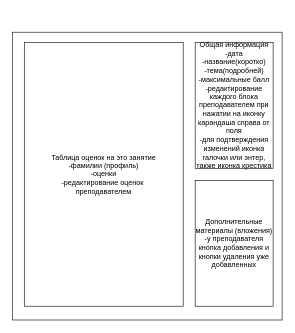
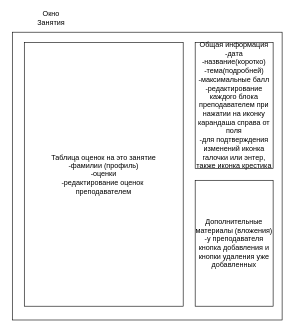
none -> (51, 18)
